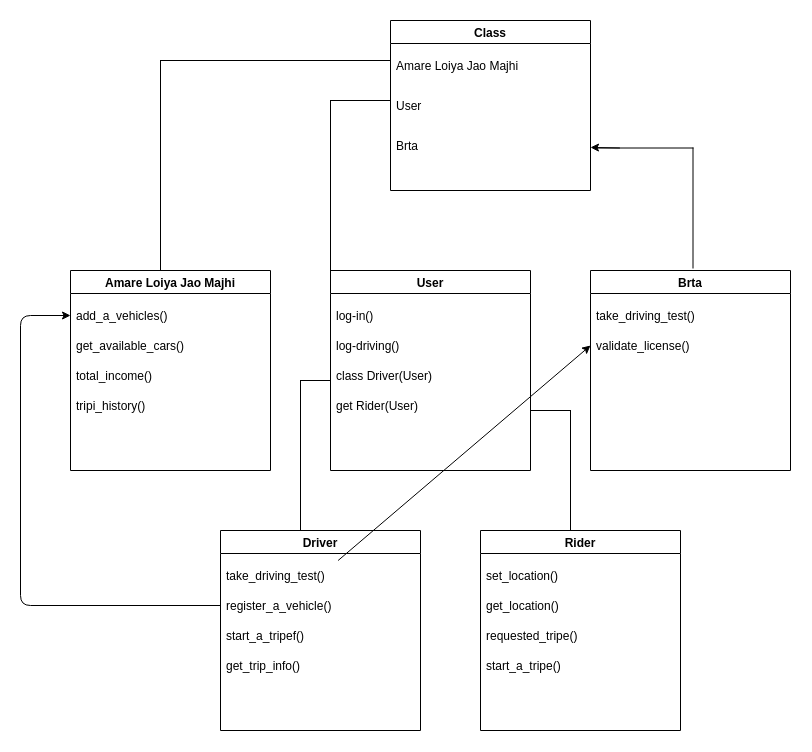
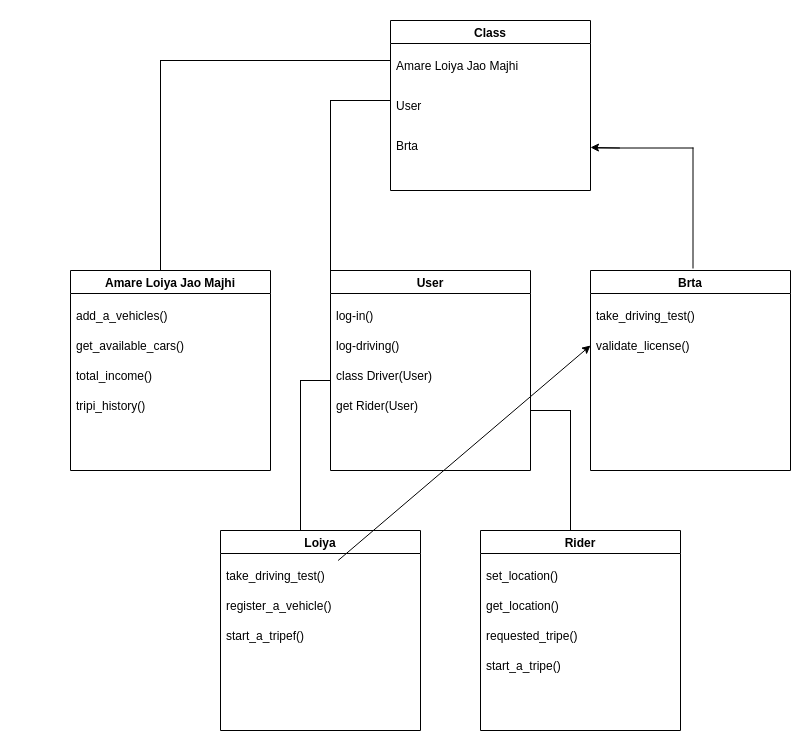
(21, 540) -> none
(320, 543) -> (320, 543)
(321, 666) -> none
